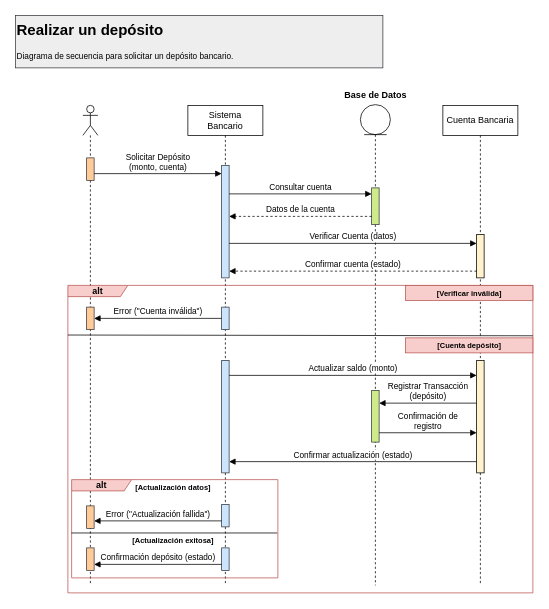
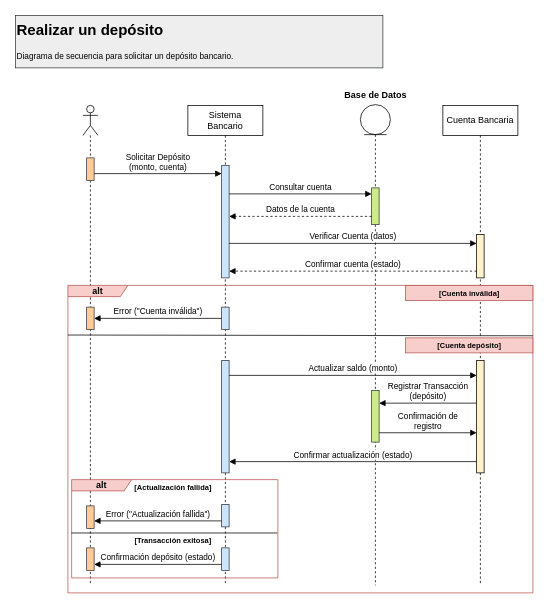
(470, 293) -> (470, 293)
(173, 487) -> (173, 487)
(173, 540) -> (173, 540)
